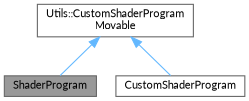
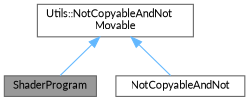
(115, 21) -> (115, 21)
(180, 86) -> (180, 86)
